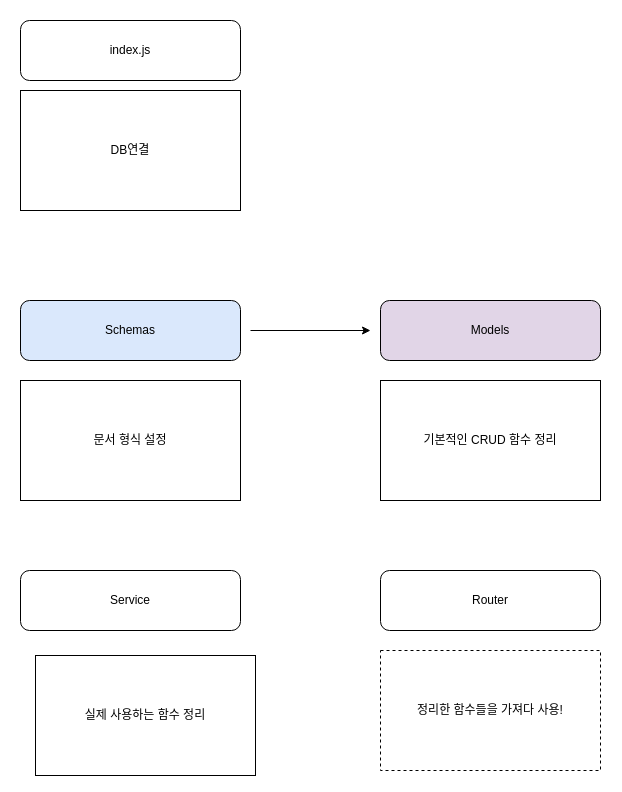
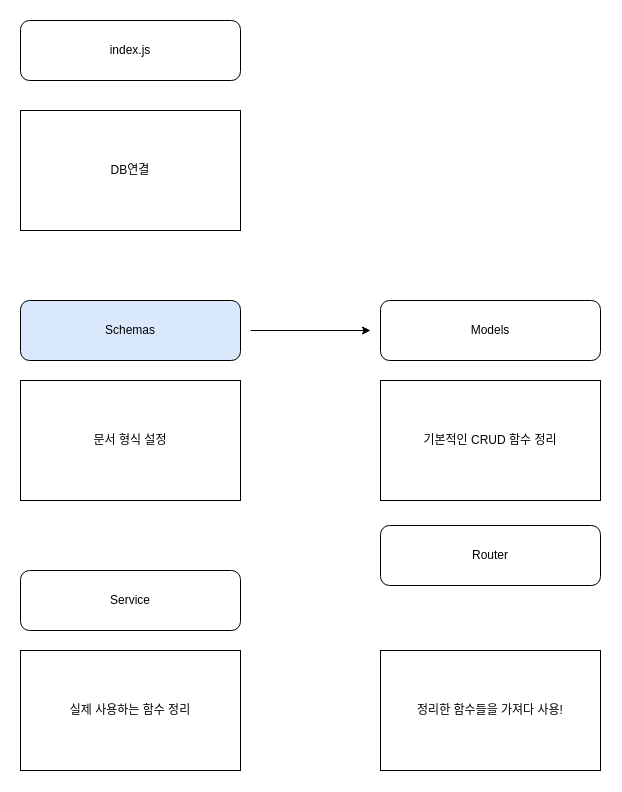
(131, 151) -> (131, 171)
(491, 331) -> (491, 331)
(491, 601) -> (491, 556)
(491, 711) -> (491, 711)
(146, 716) -> (131, 711)
